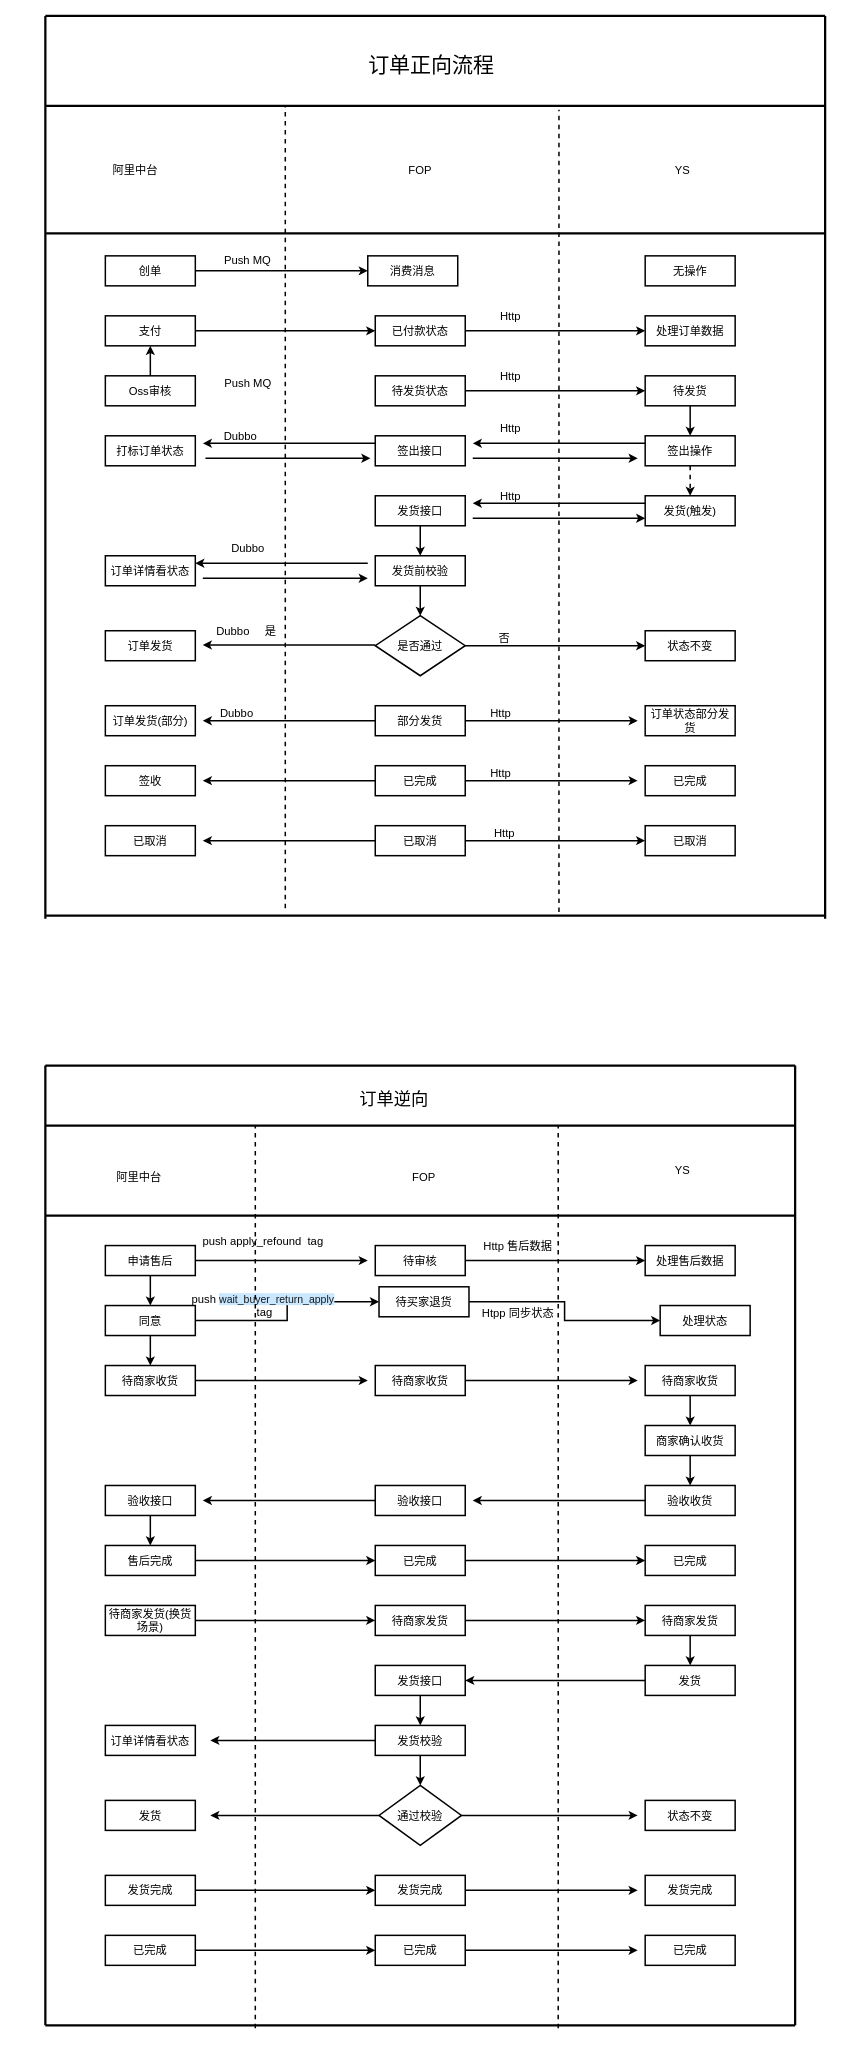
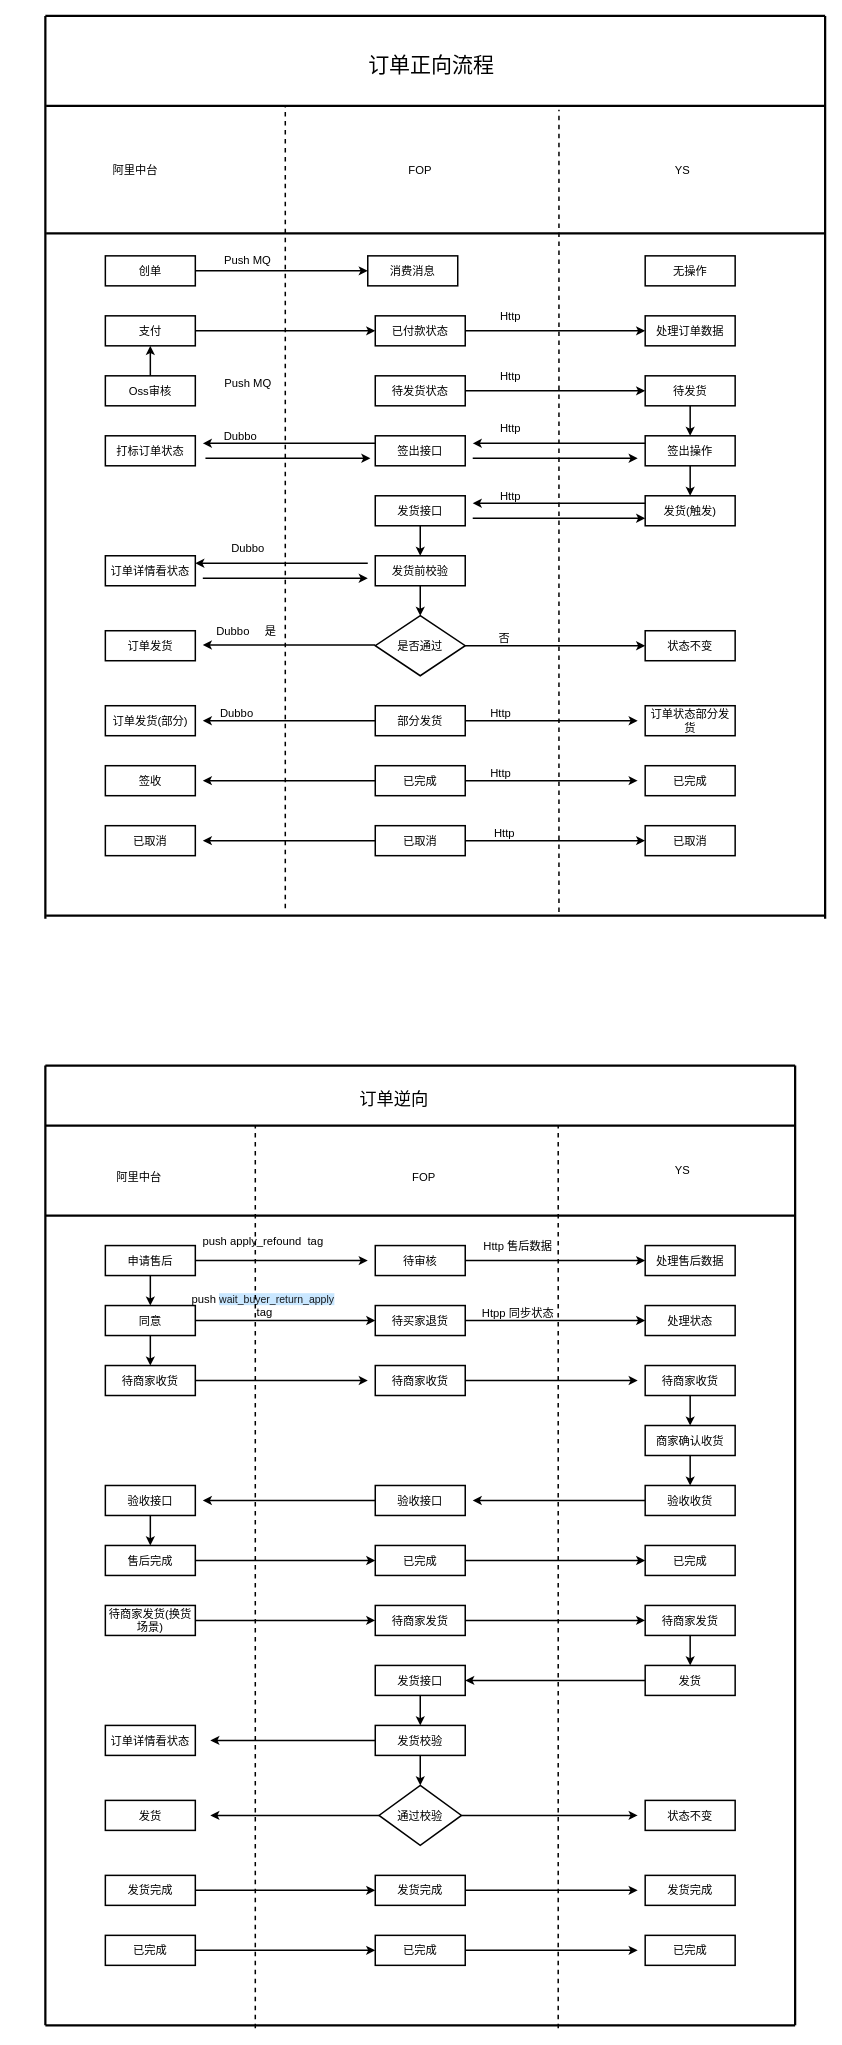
(690, 477) -> (690, 477)
(424, 1302) -> (420, 1320)
(705, 1320) -> (690, 1320)
